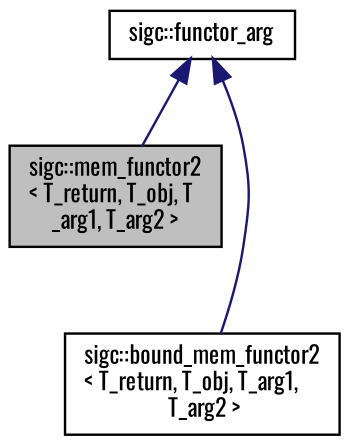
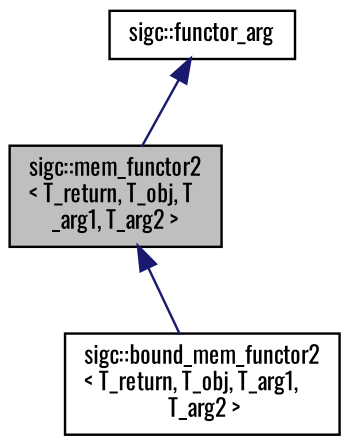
(248, 207) -> (164, 301)
